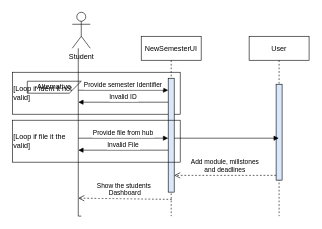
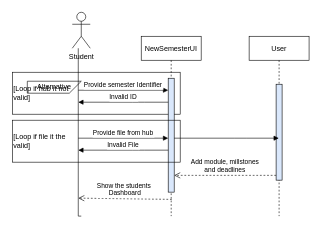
(49, 93) -> (46, 93)
